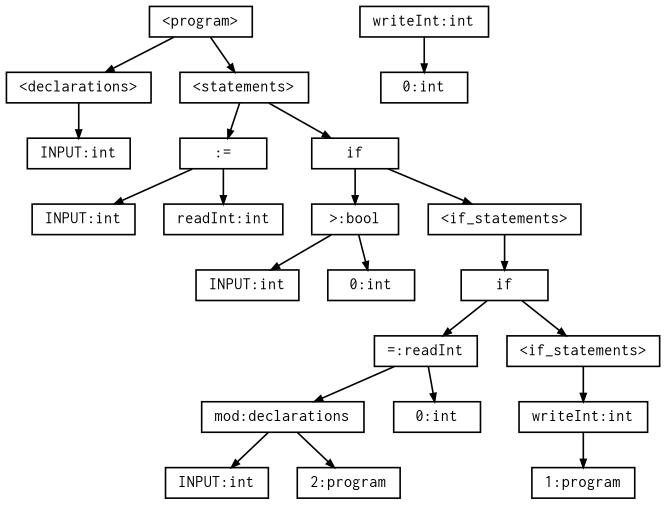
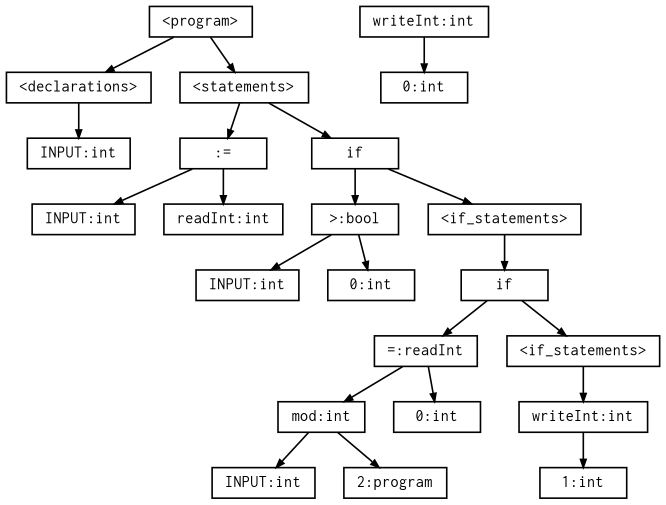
(283, 417) -> (321, 417)
(583, 483) -> (583, 483)
